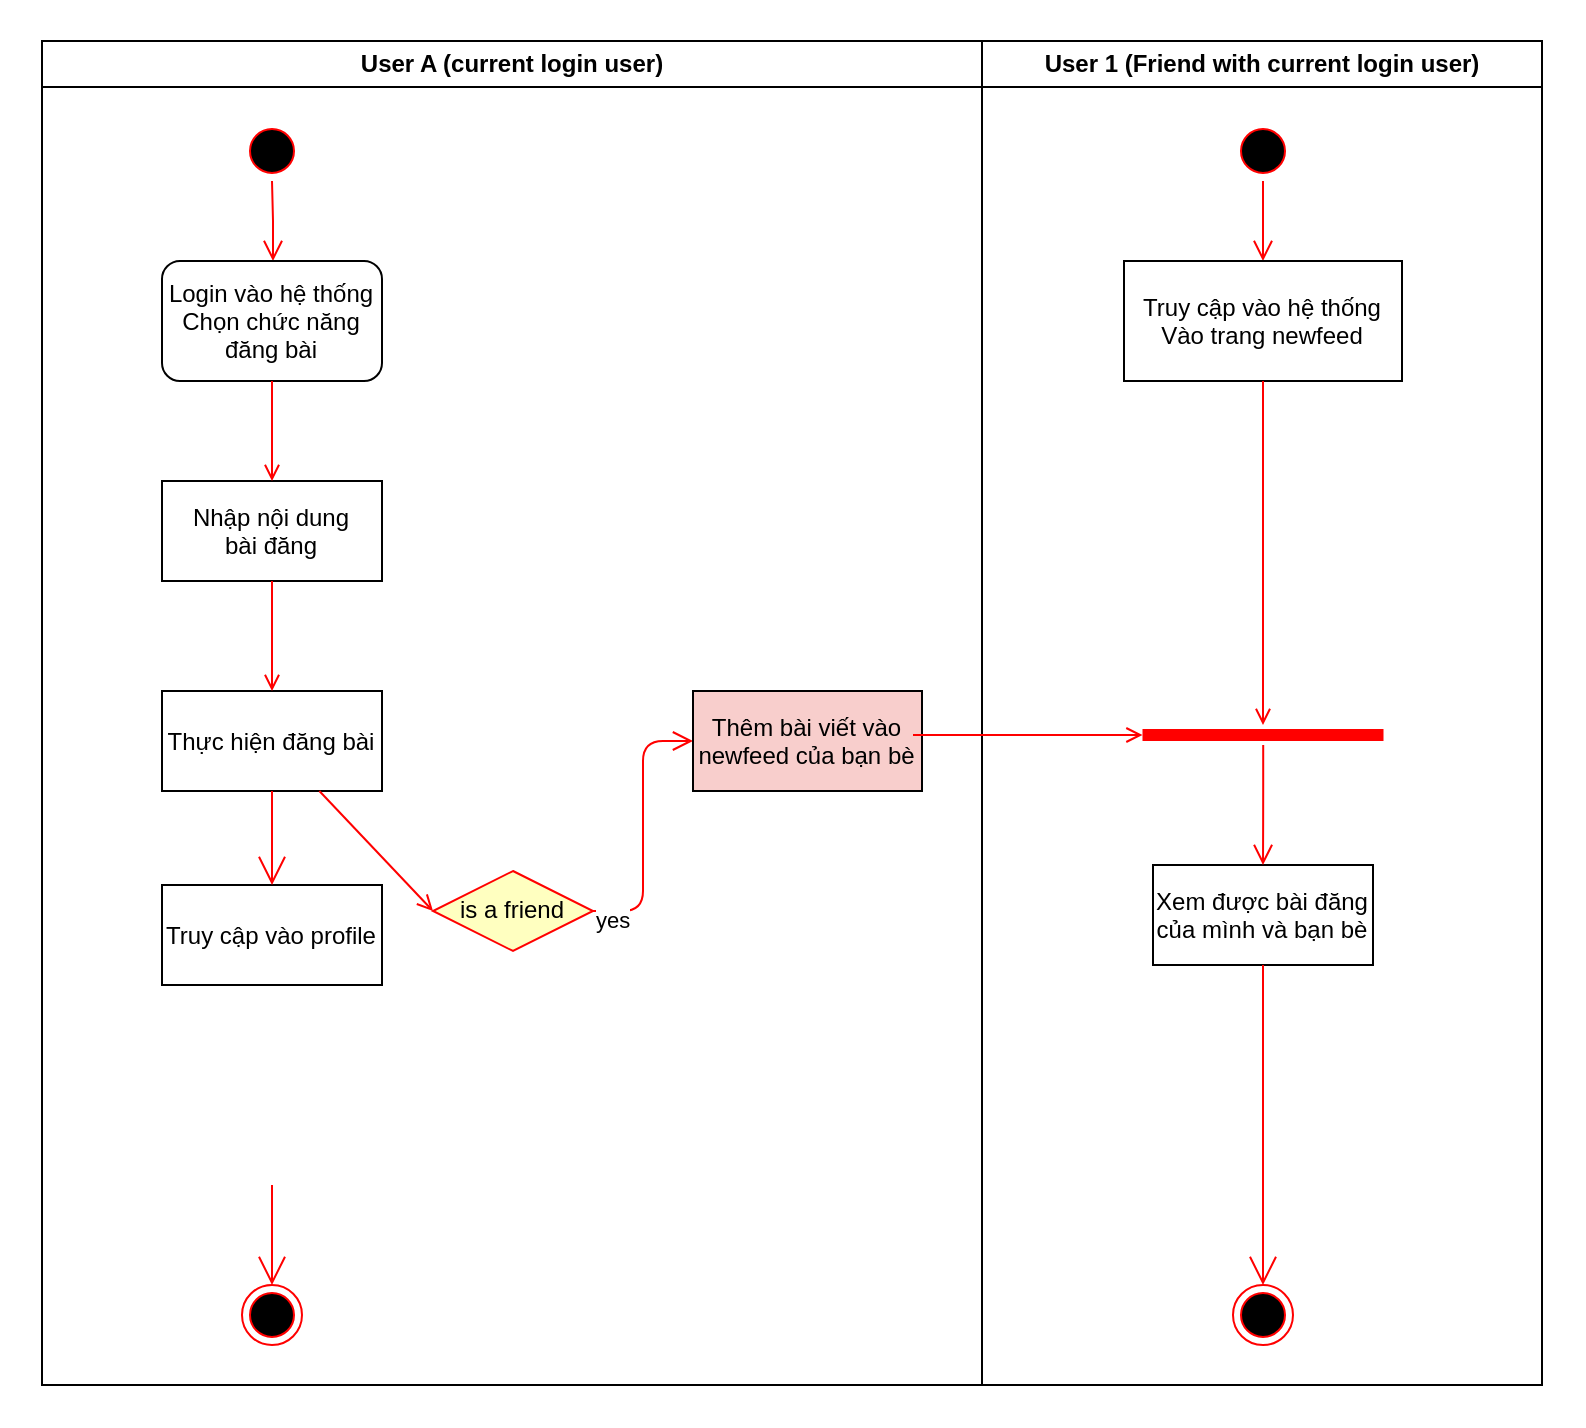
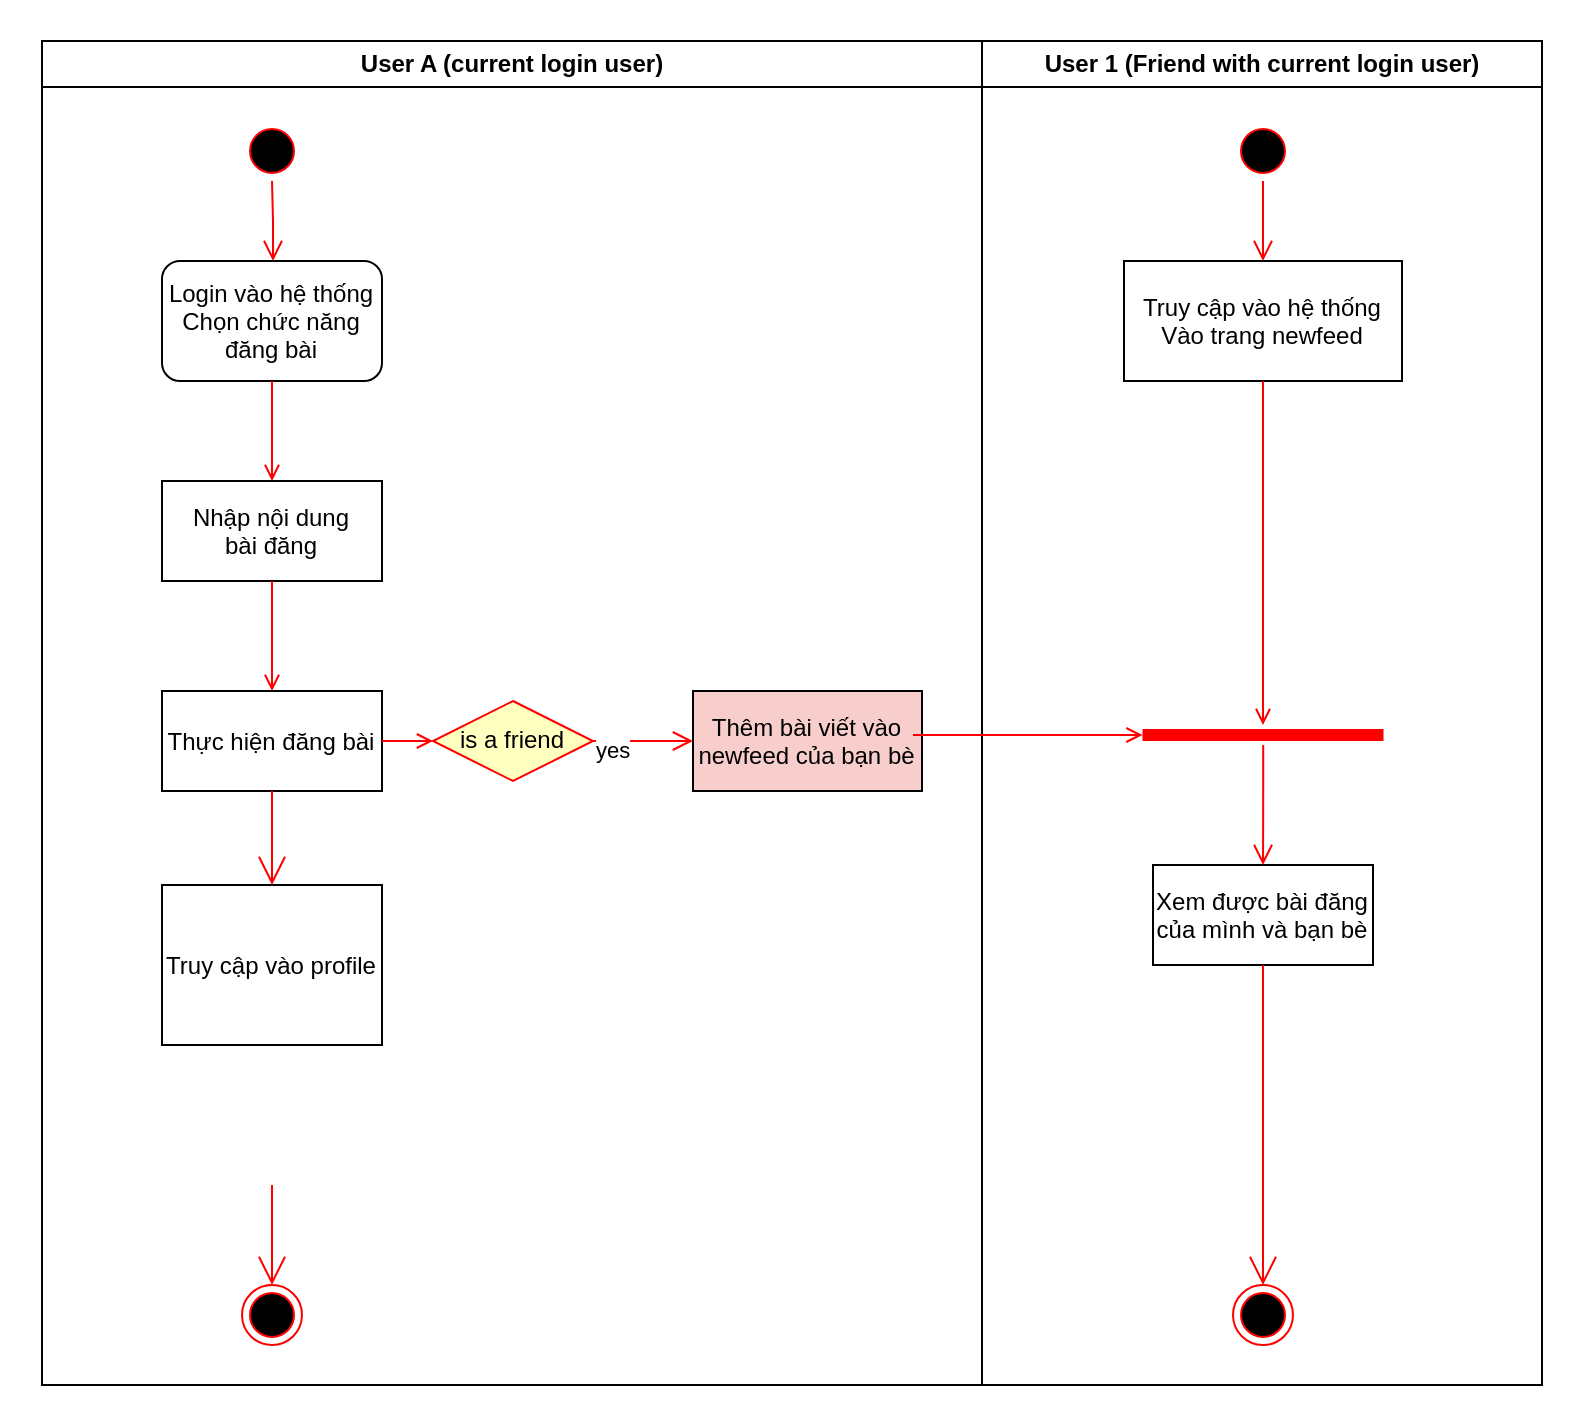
(513, 911) -> (513, 741)
(272, 935) -> (272, 965)
